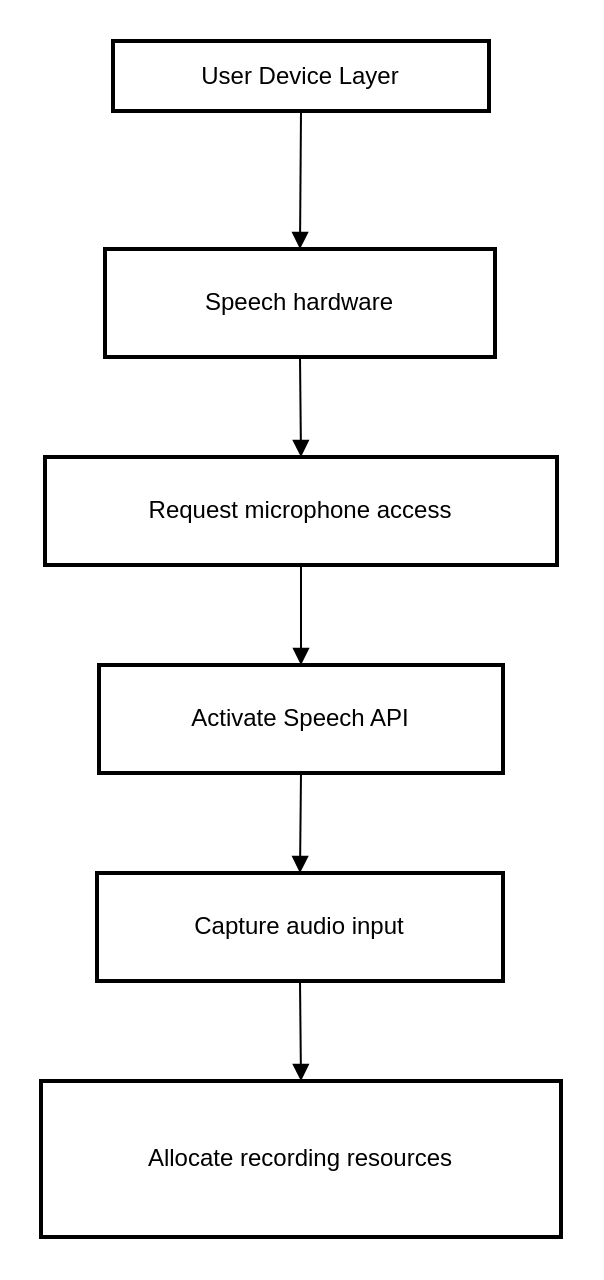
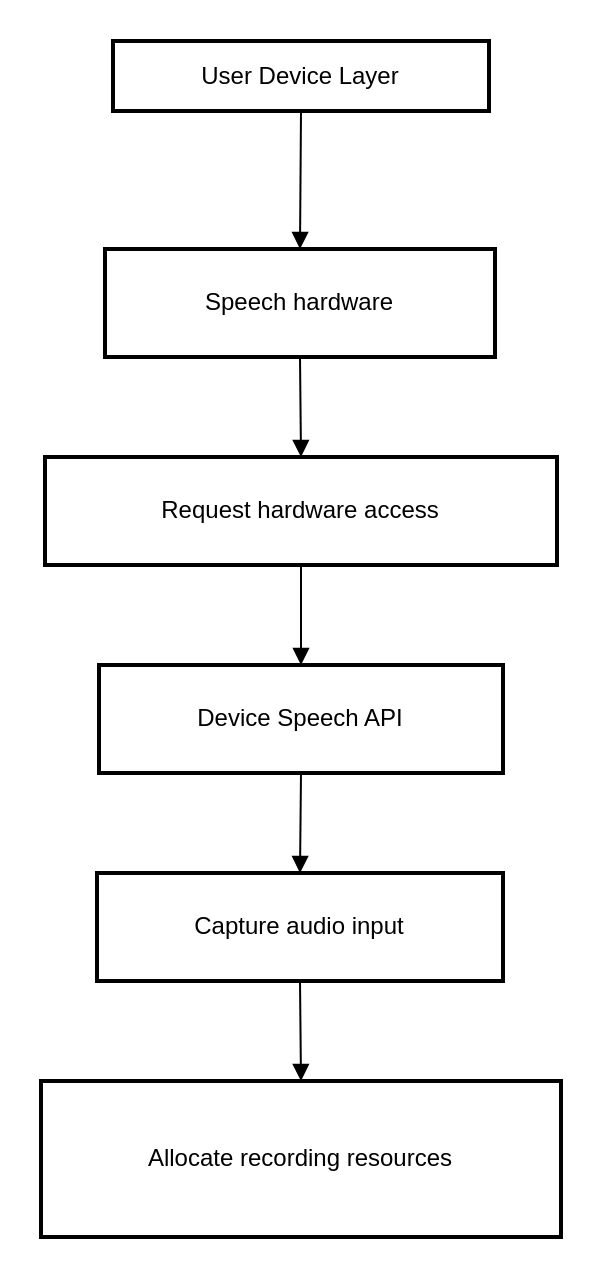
(301, 511) -> (301, 511)
(301, 719) -> (301, 719)
